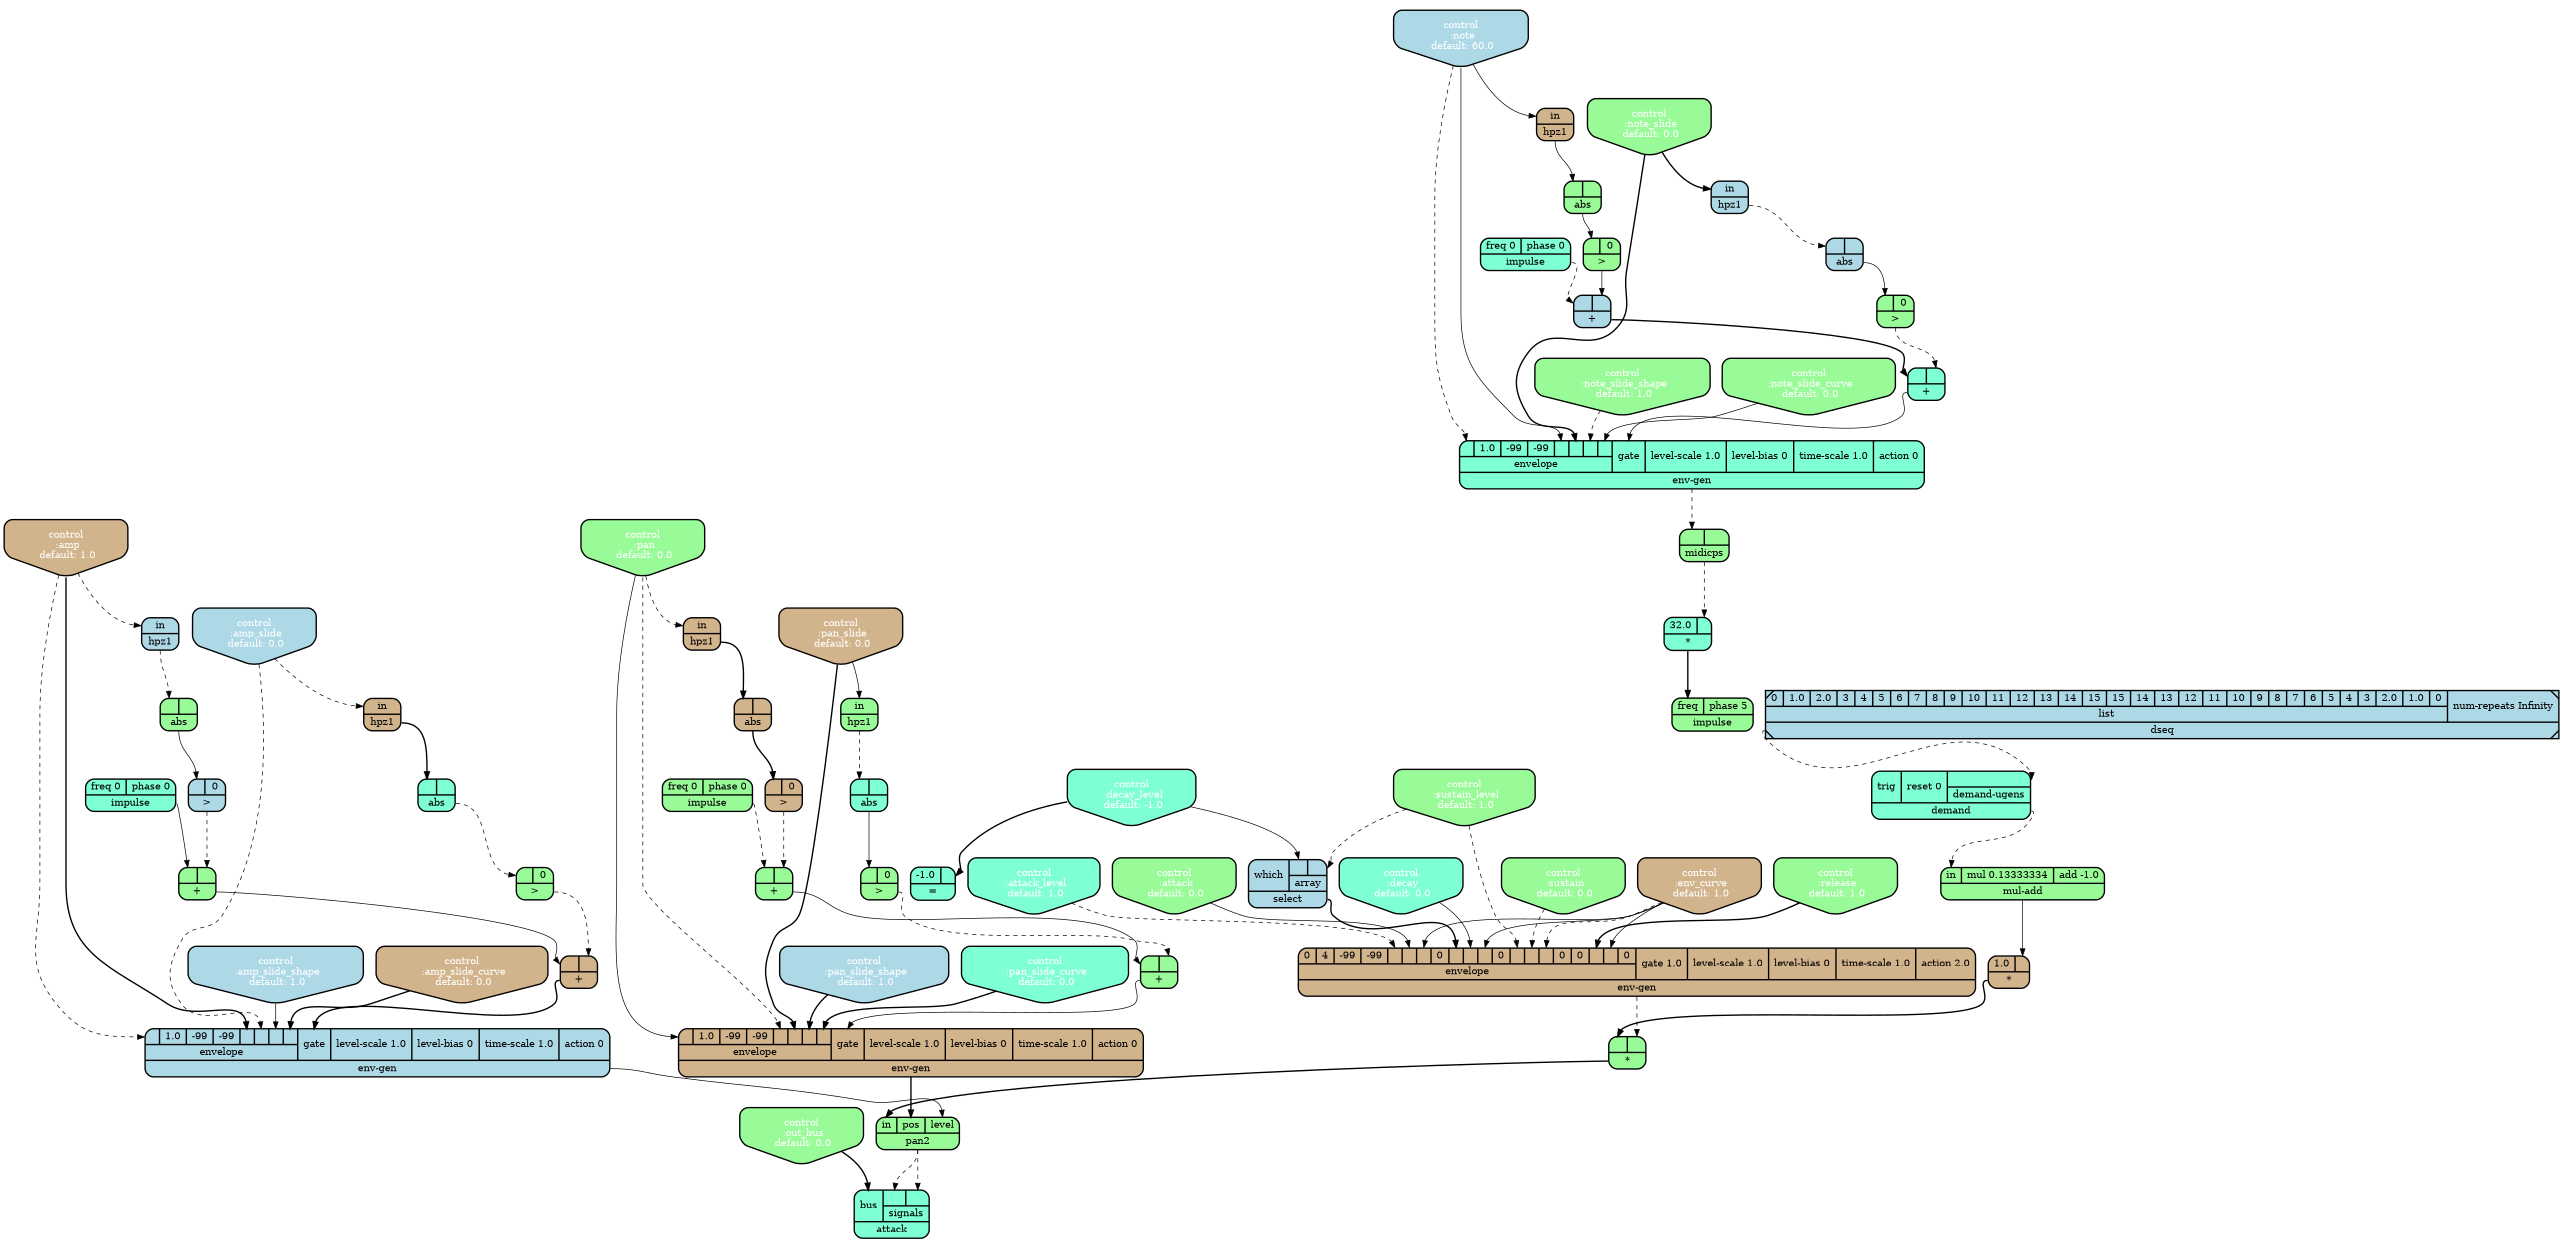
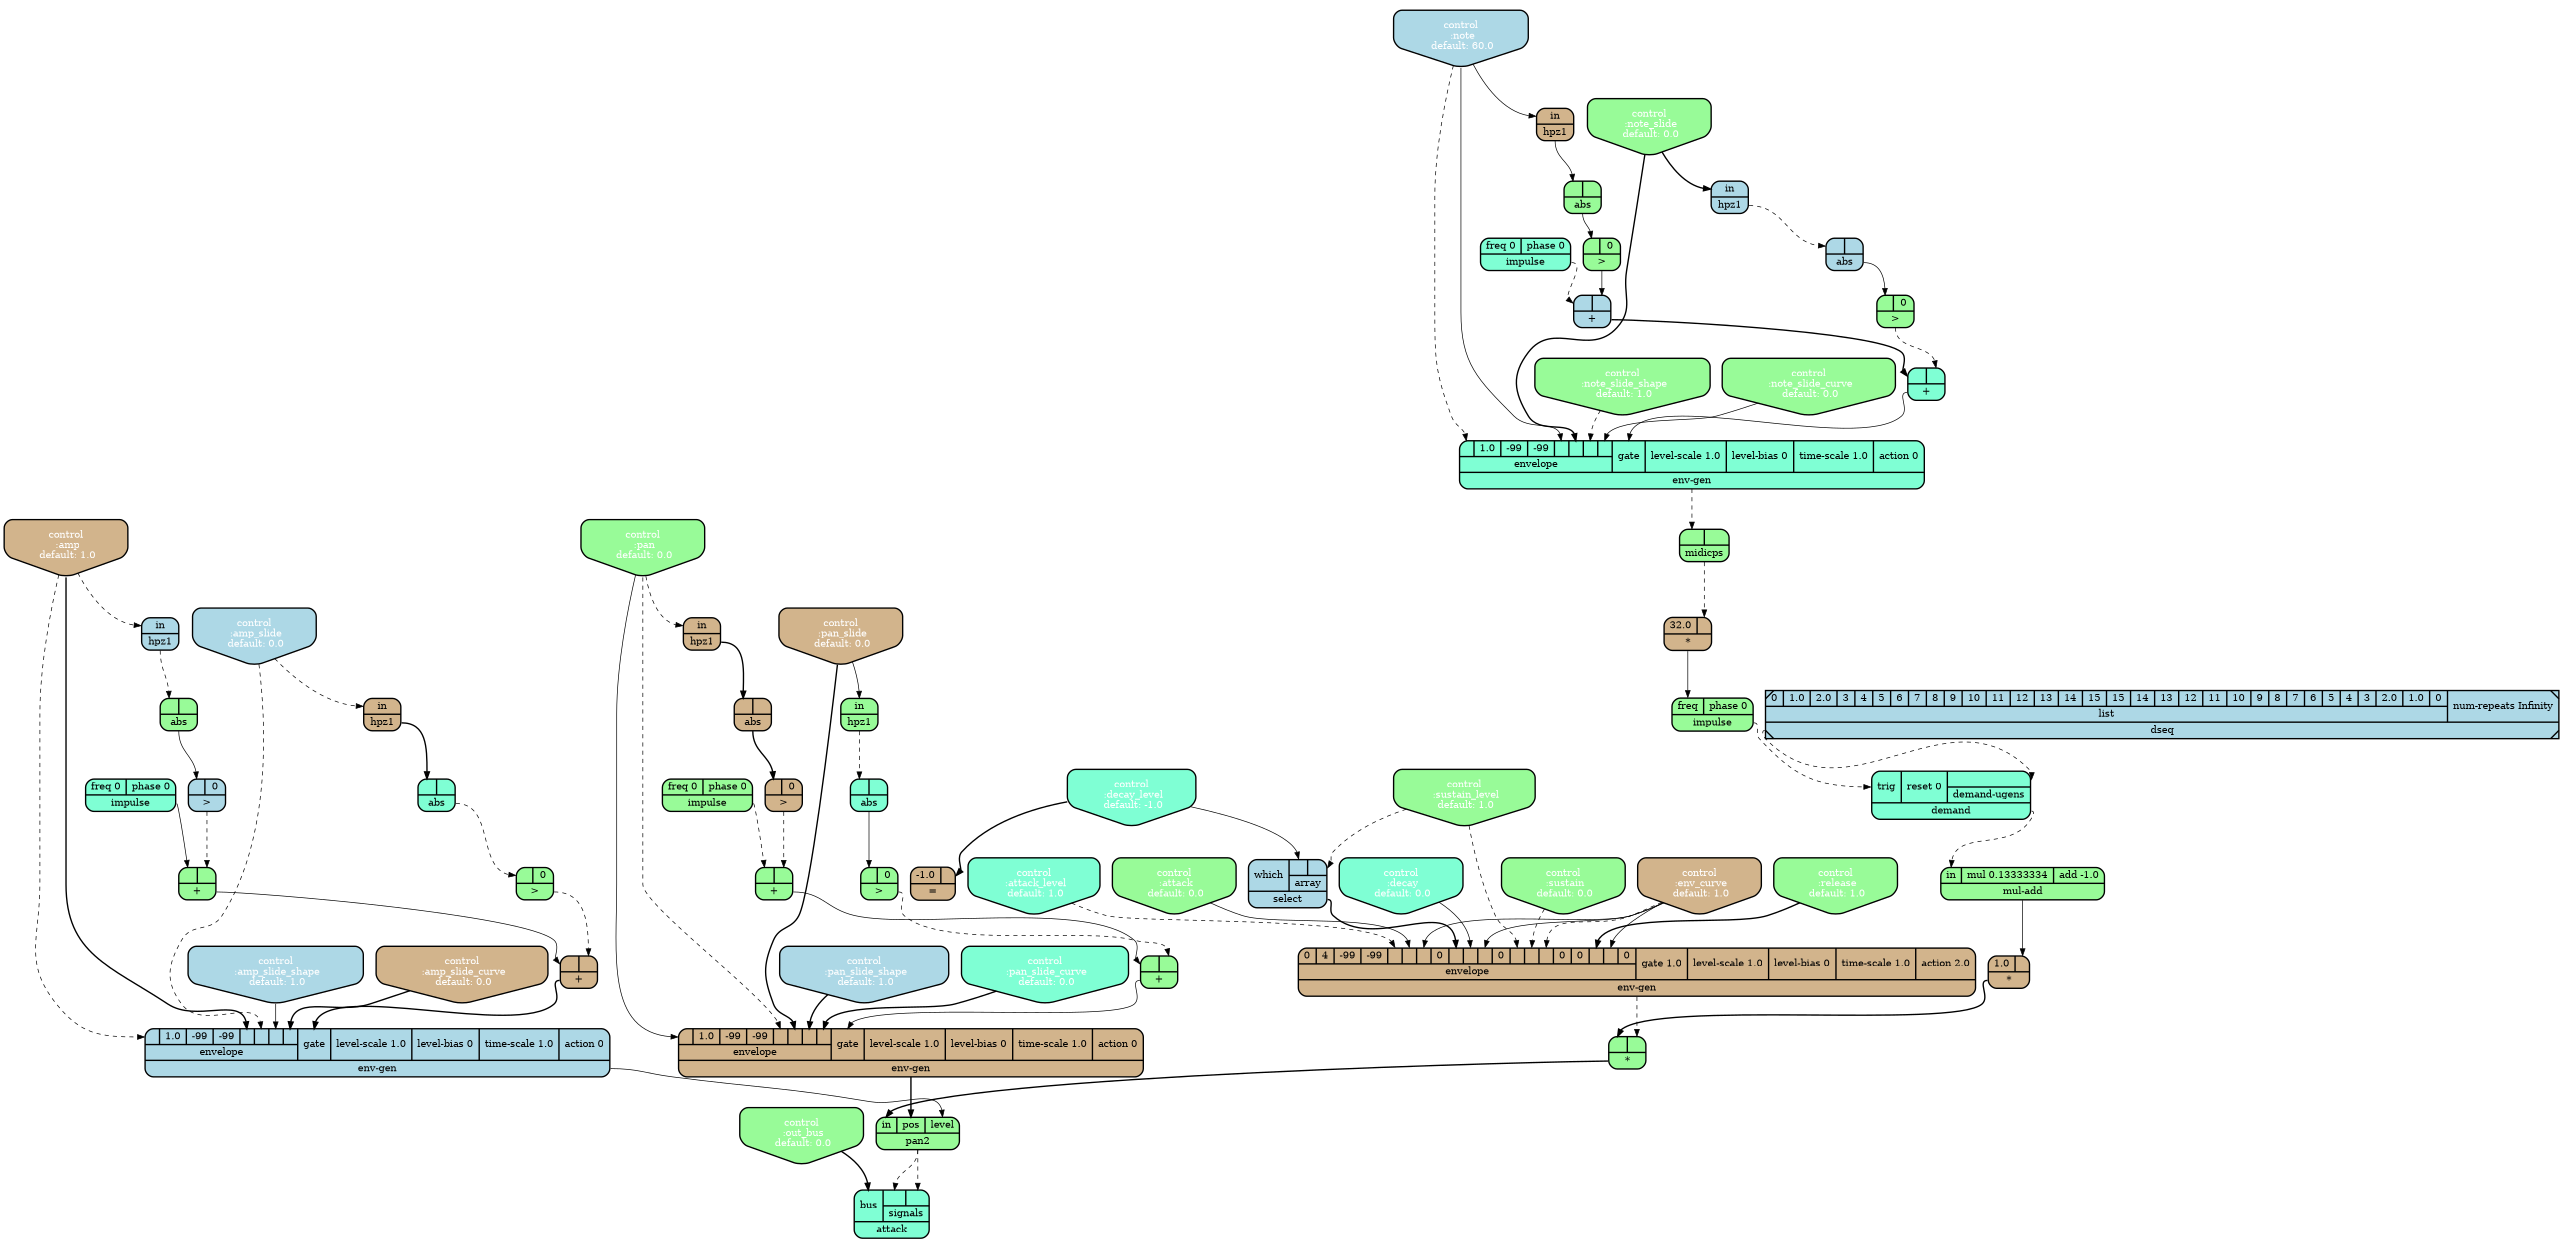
(1688, 634) -> (1688, 634)
(1688, 671) -> (1688, 671)
(1728, 706) -> (1728, 706)
none -> (1797, 772)
(933, 884) -> (933, 884)
